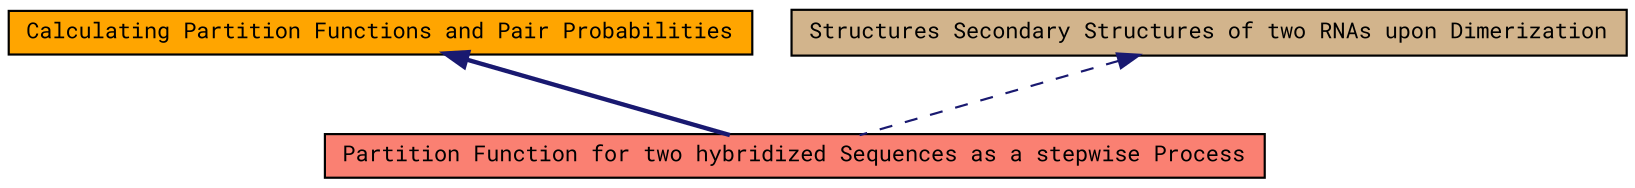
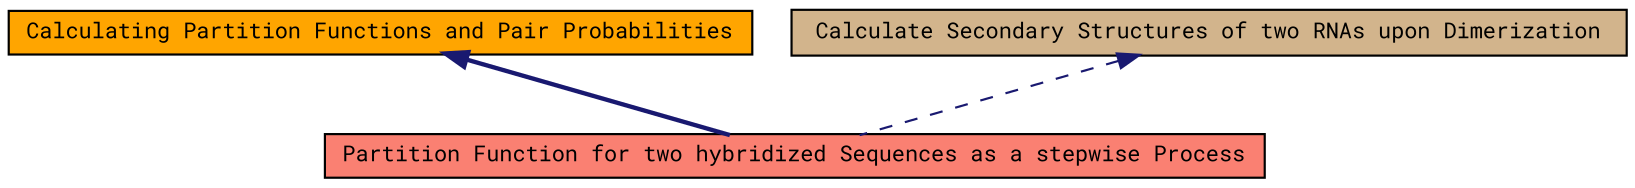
(1209, 33) -> (1209, 33)
